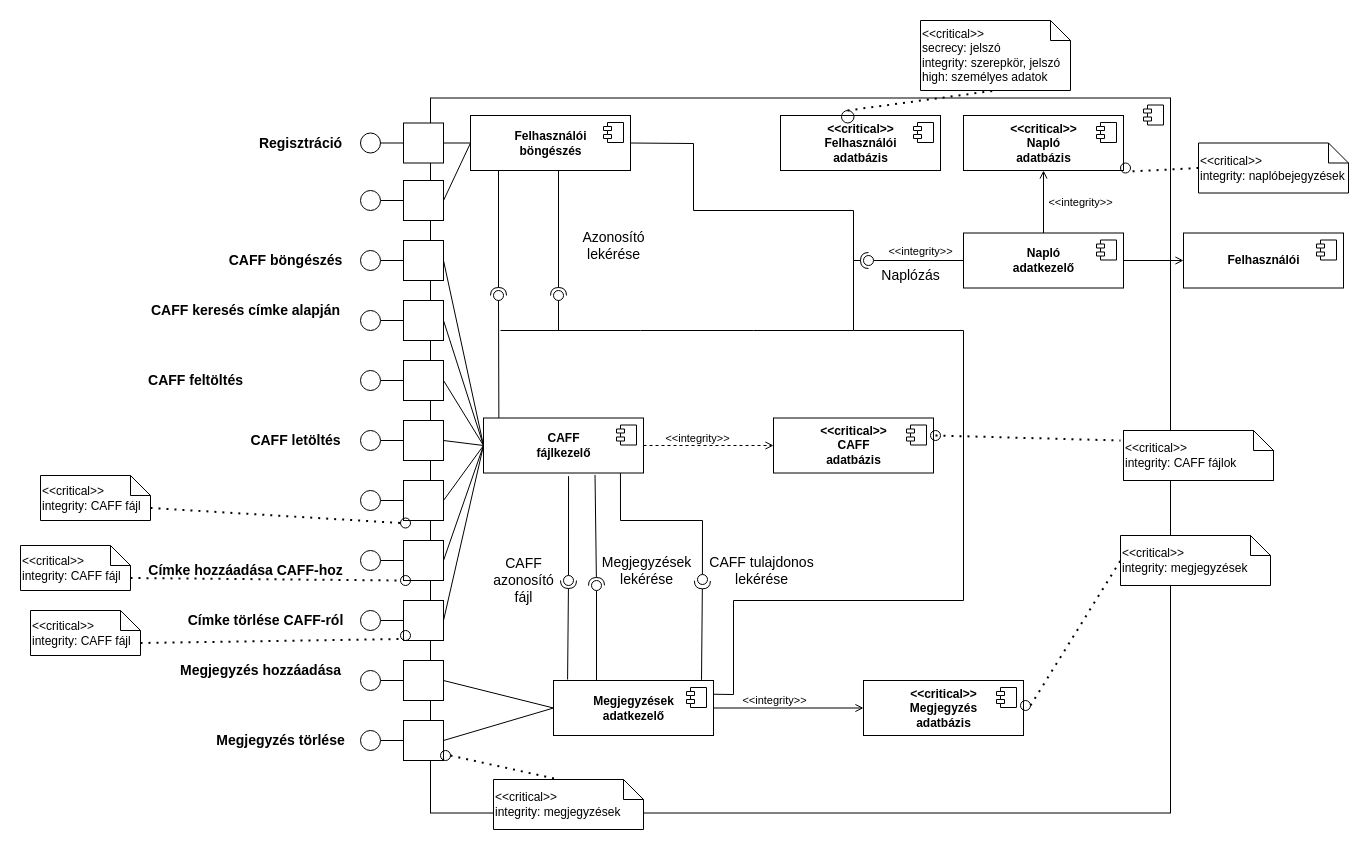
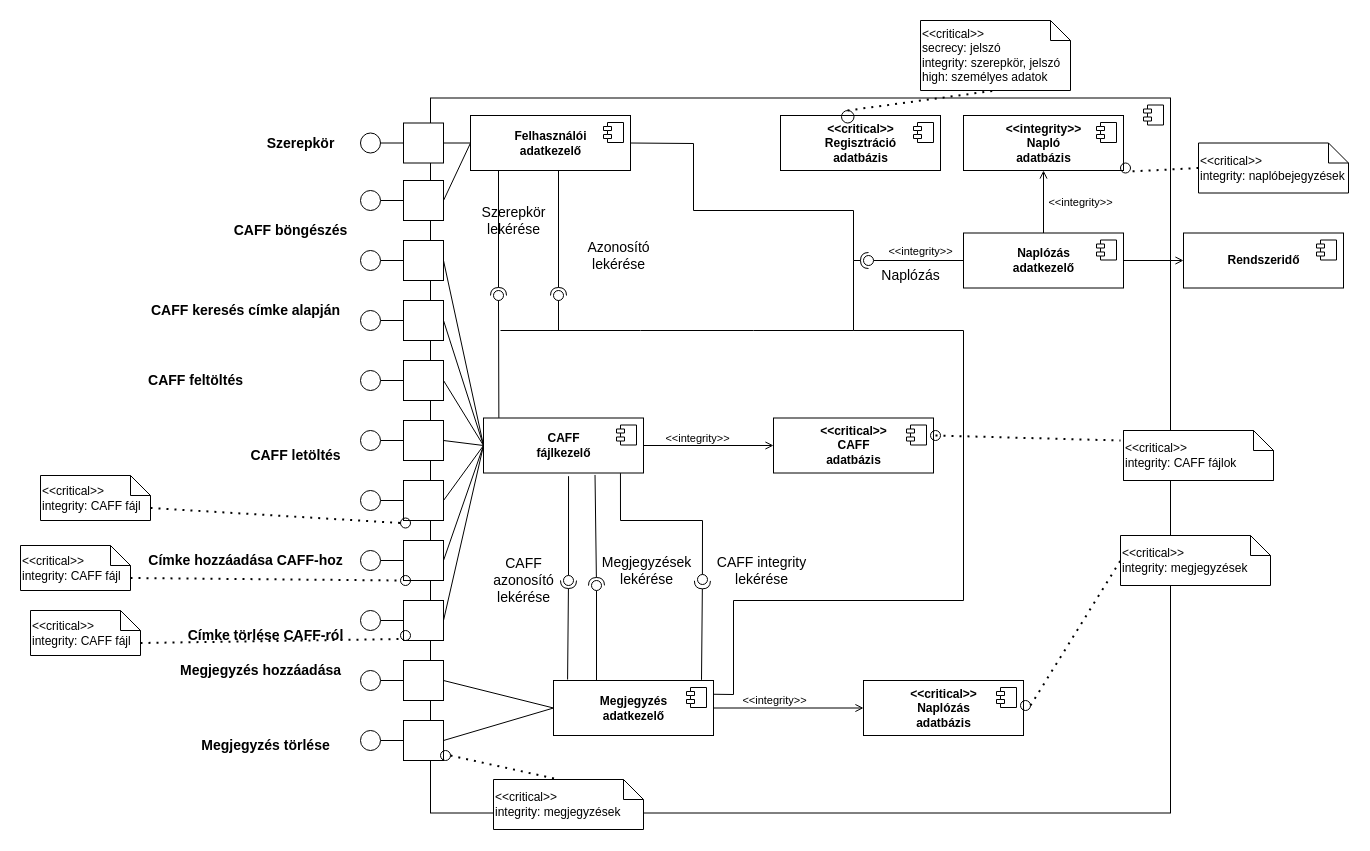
(301, 144) -> (301, 144)
(551, 144) -> (551, 144)
(861, 144) -> (861, 144)
(1044, 144) -> (1044, 144)
none -> (514, 221)
(614, 246) -> (619, 256)
(286, 261) -> (291, 231)
(1044, 261) -> (1044, 261)
(1264, 261) -> (1264, 261)
(296, 441) -> (296, 456)
(707, 446) -> (707, 446)
(246, 571) -> (246, 561)
(762, 571) -> (762, 571)
(524, 581) -> (524, 581)
(266, 621) -> (266, 636)
(634, 709) -> (634, 709)
(944, 709) -> (944, 709)
(281, 741) -> (266, 746)
